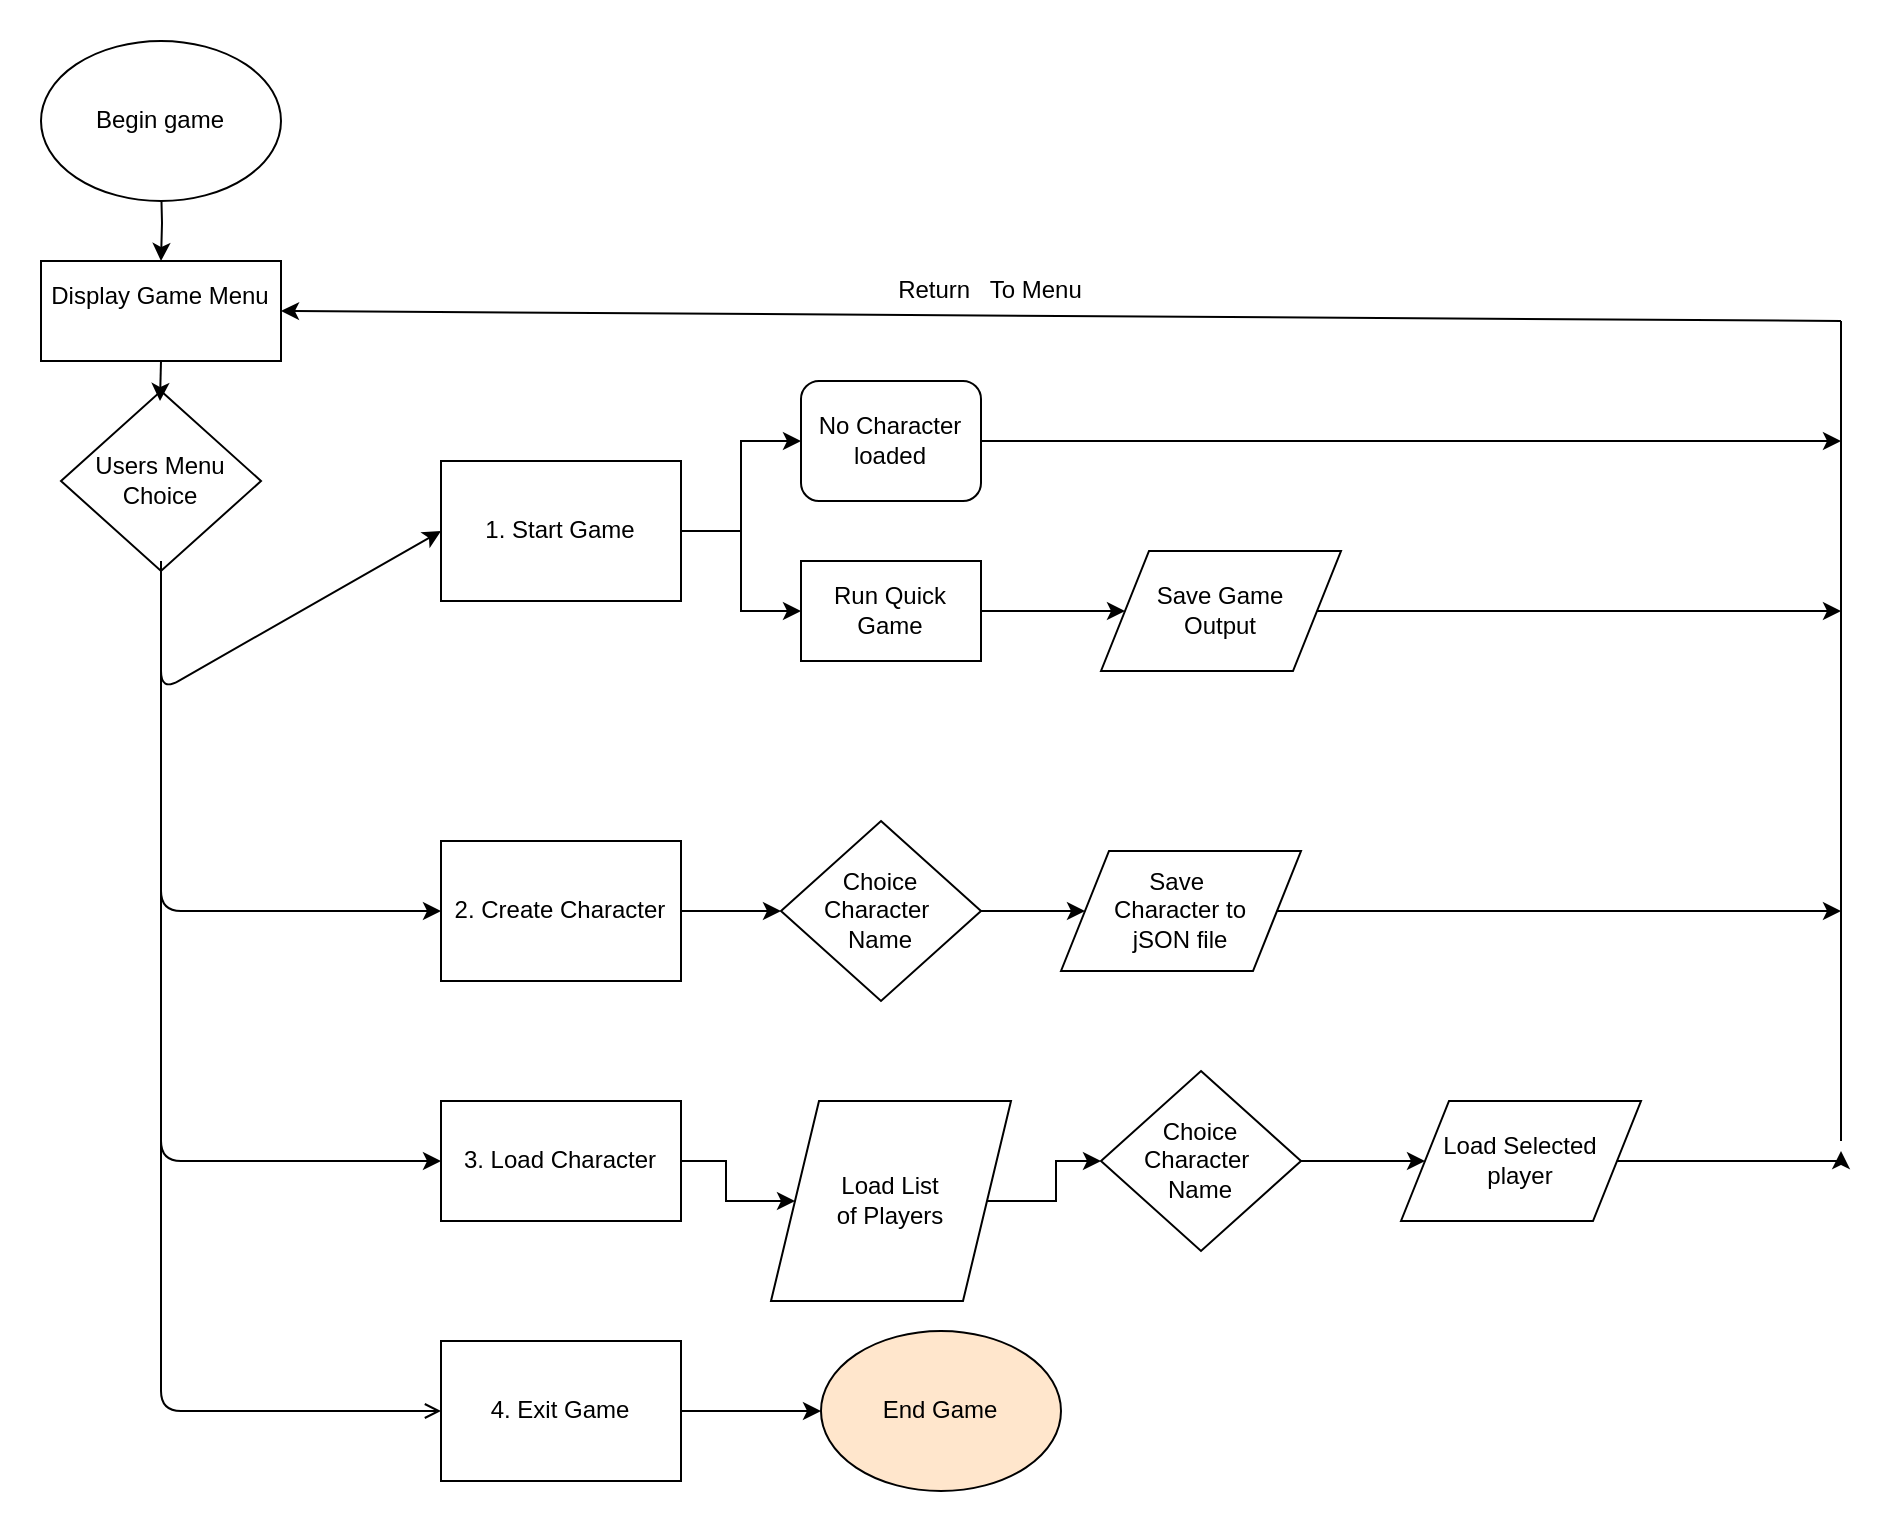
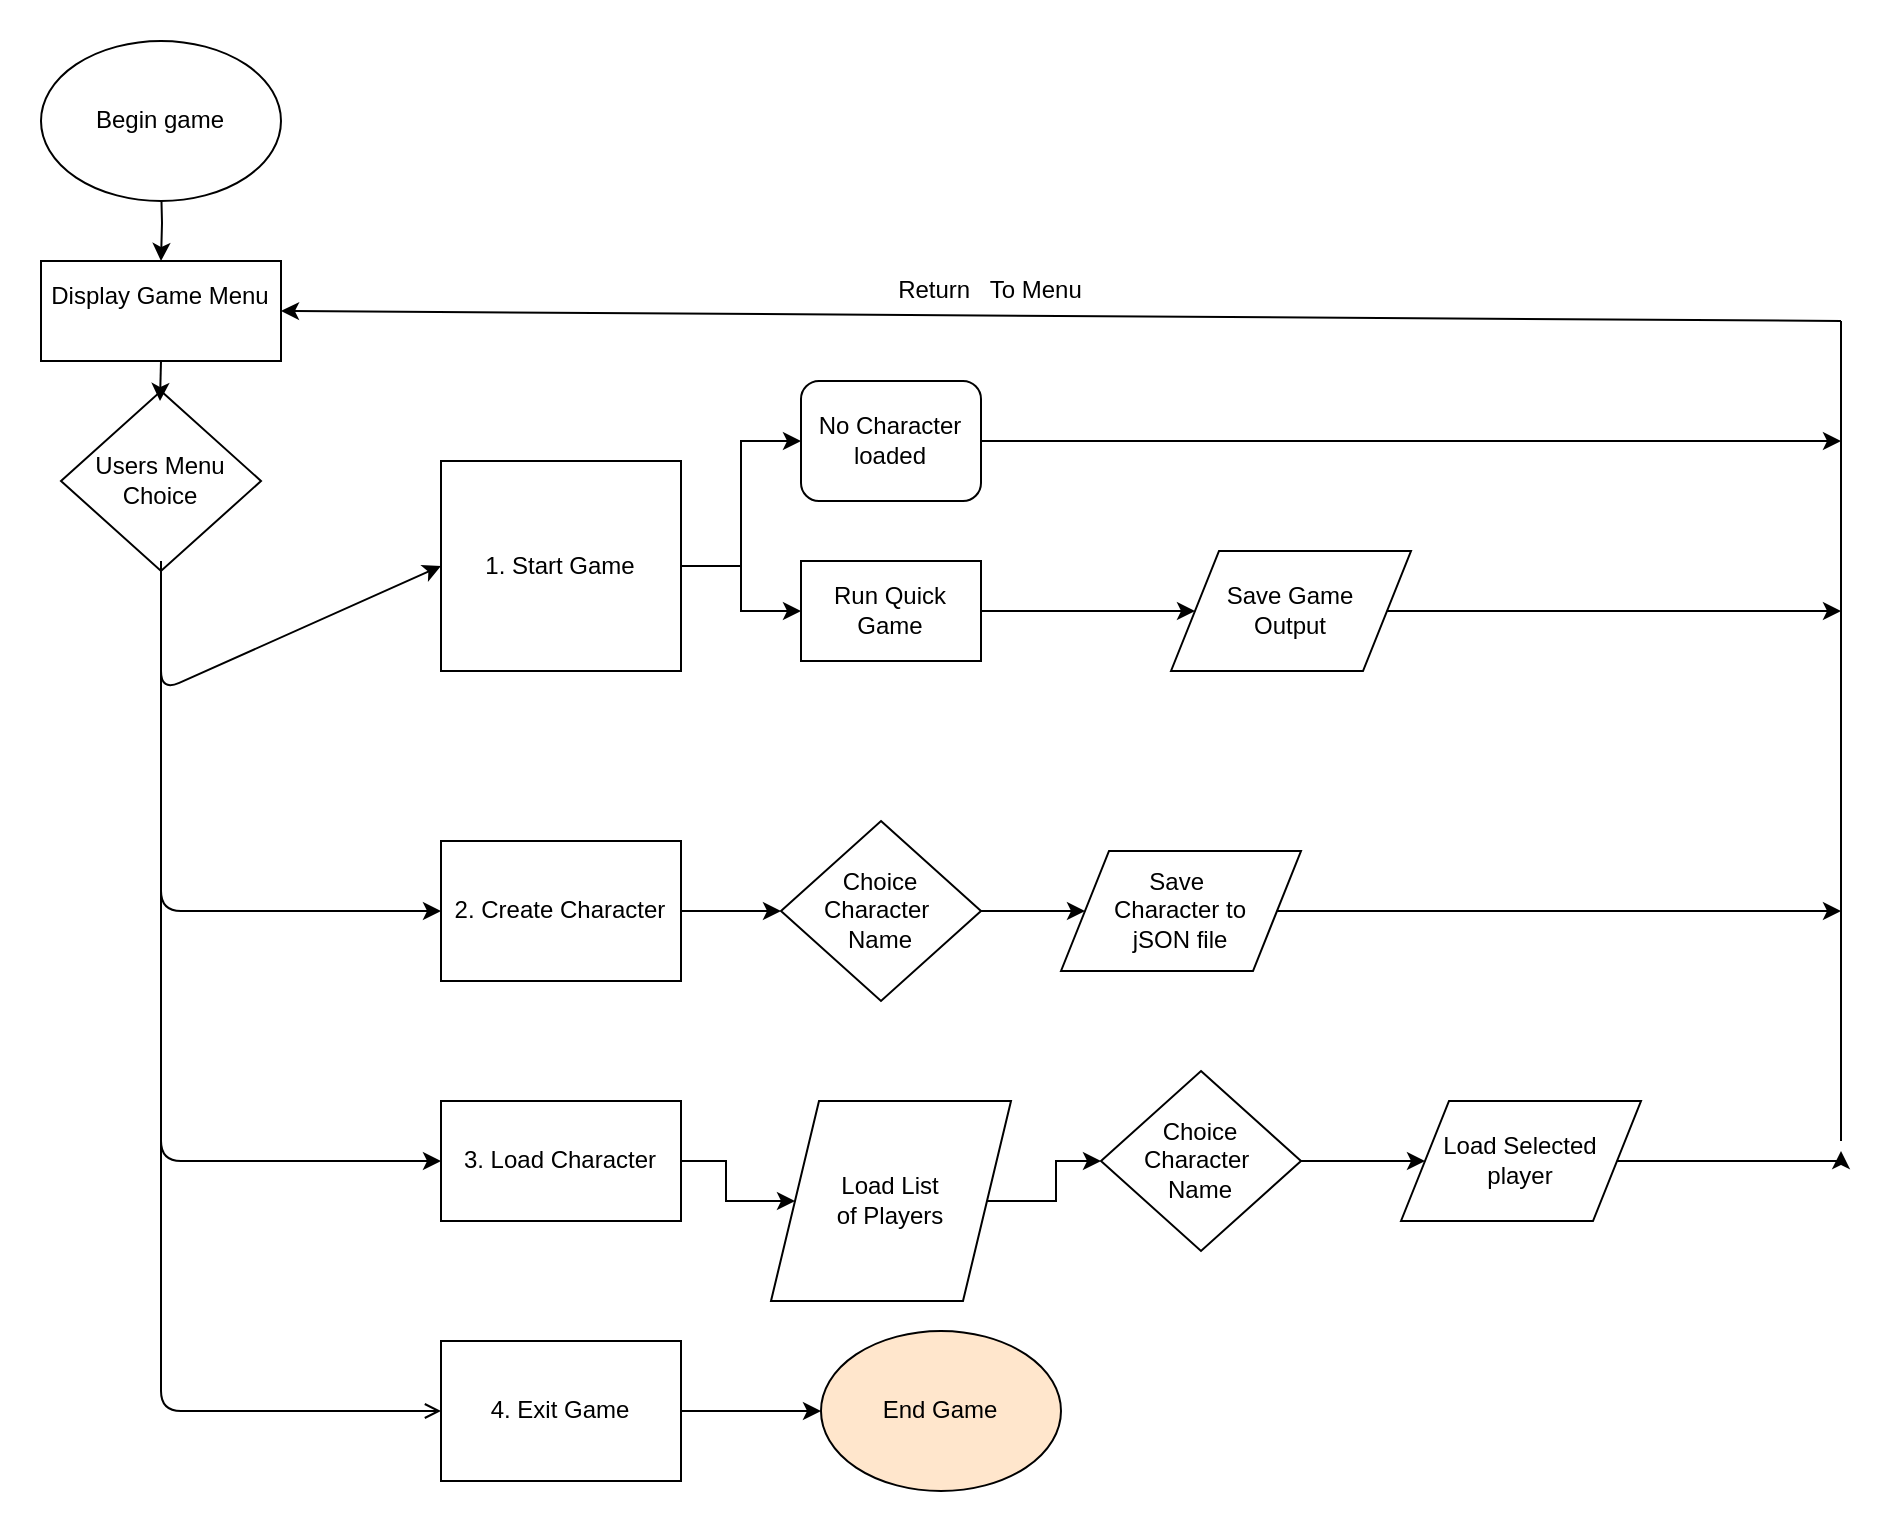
(561, 531) -> (561, 566)
(1221, 611) -> (1291, 611)
